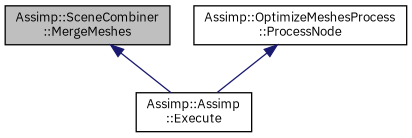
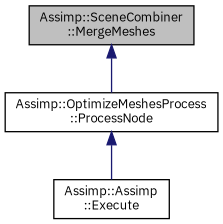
(146, 73) -> (112, 75)
